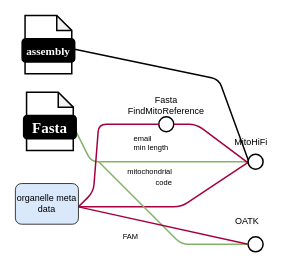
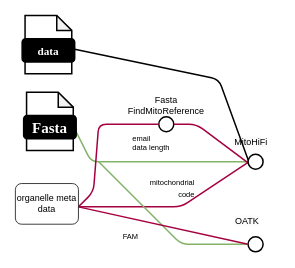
(48, 51) -> (48, 51)
(151, 143) -> (151, 143)
(147, 177) -> (170, 188)
(47, 204) -> (47, 204)
